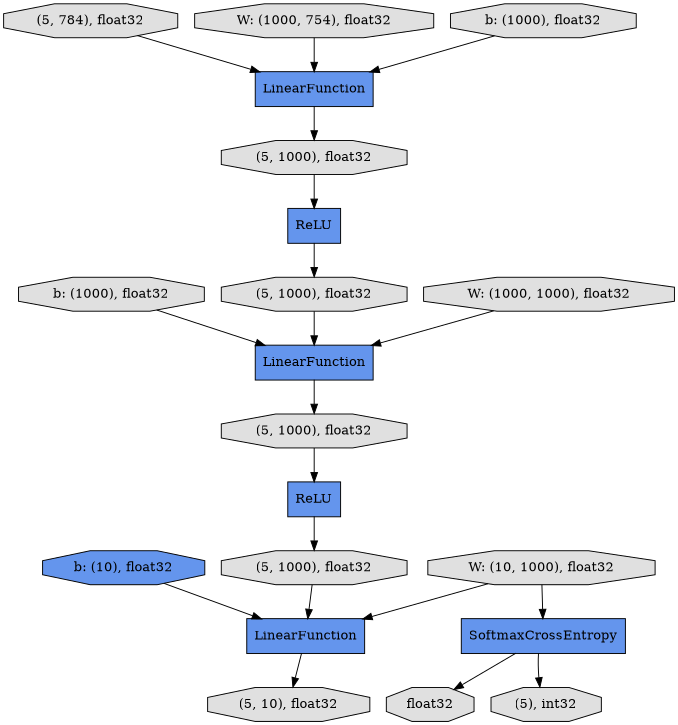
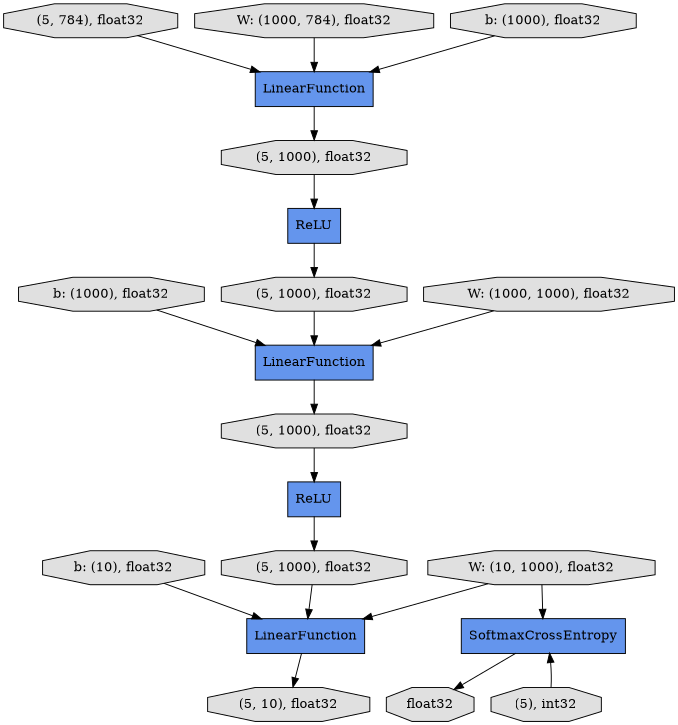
(314, 21) -> (314, 21)
(124, 568) -> (124, 568)
(538, 665) -> (551, 675)
